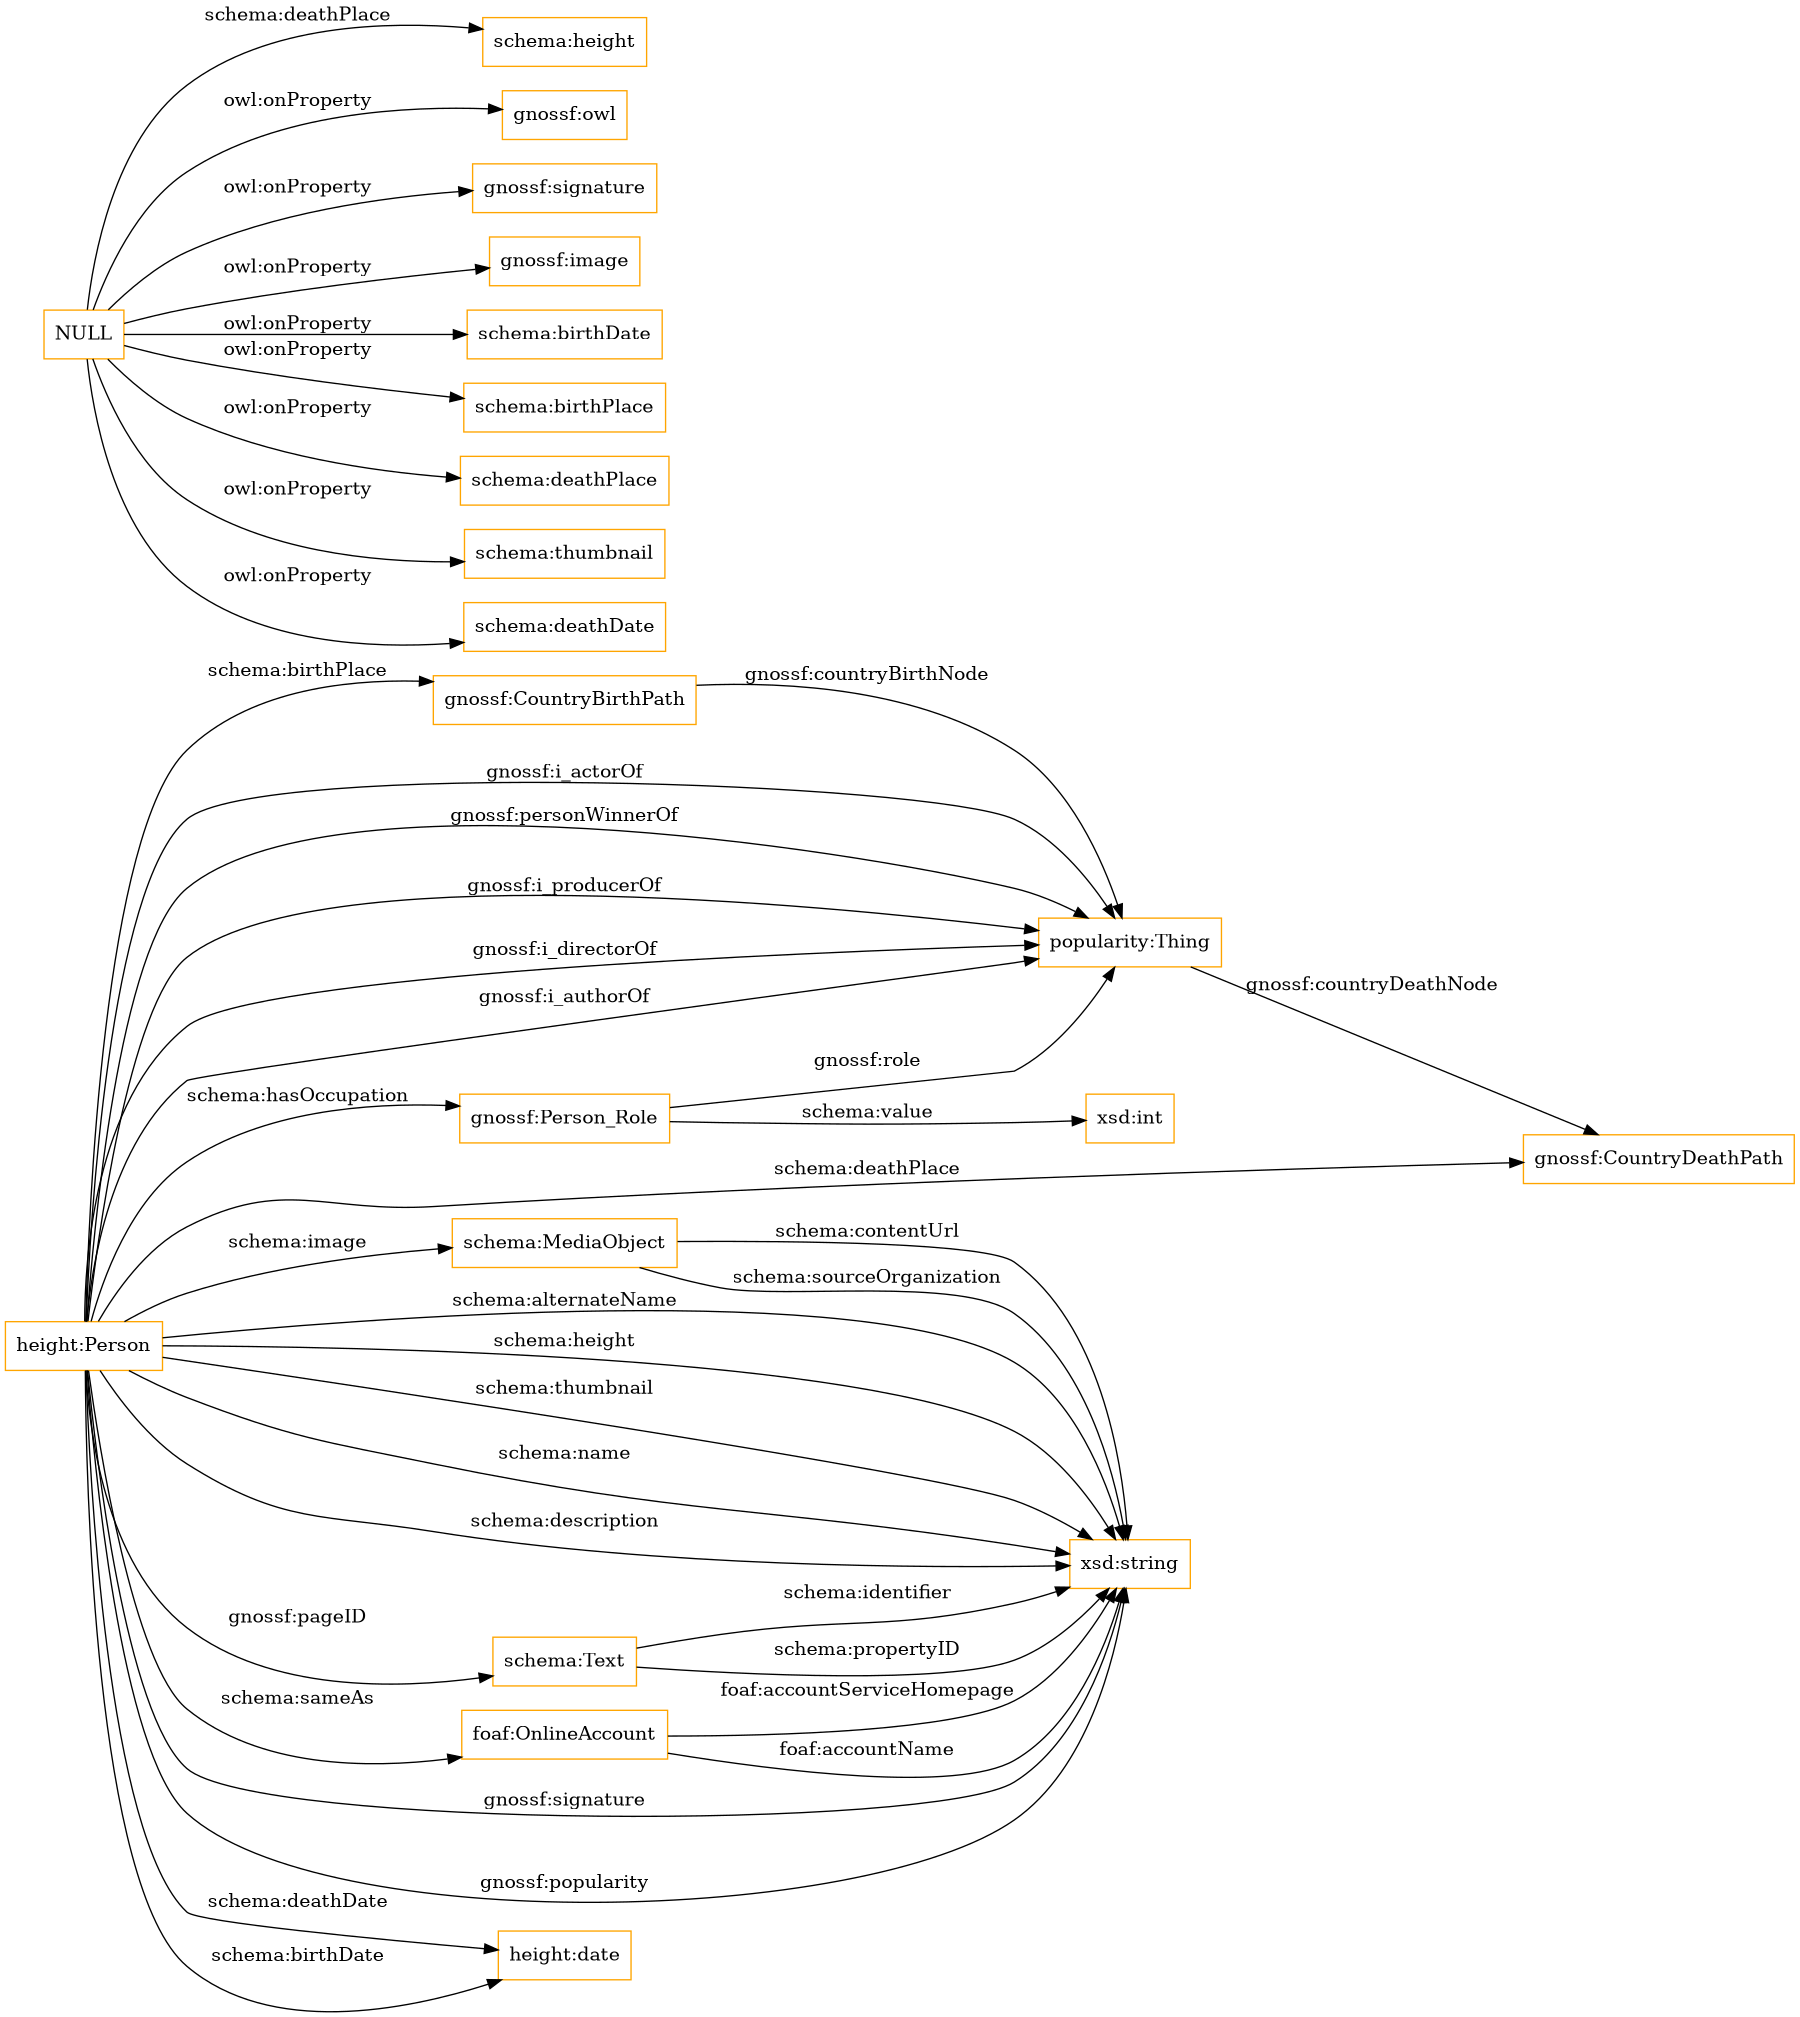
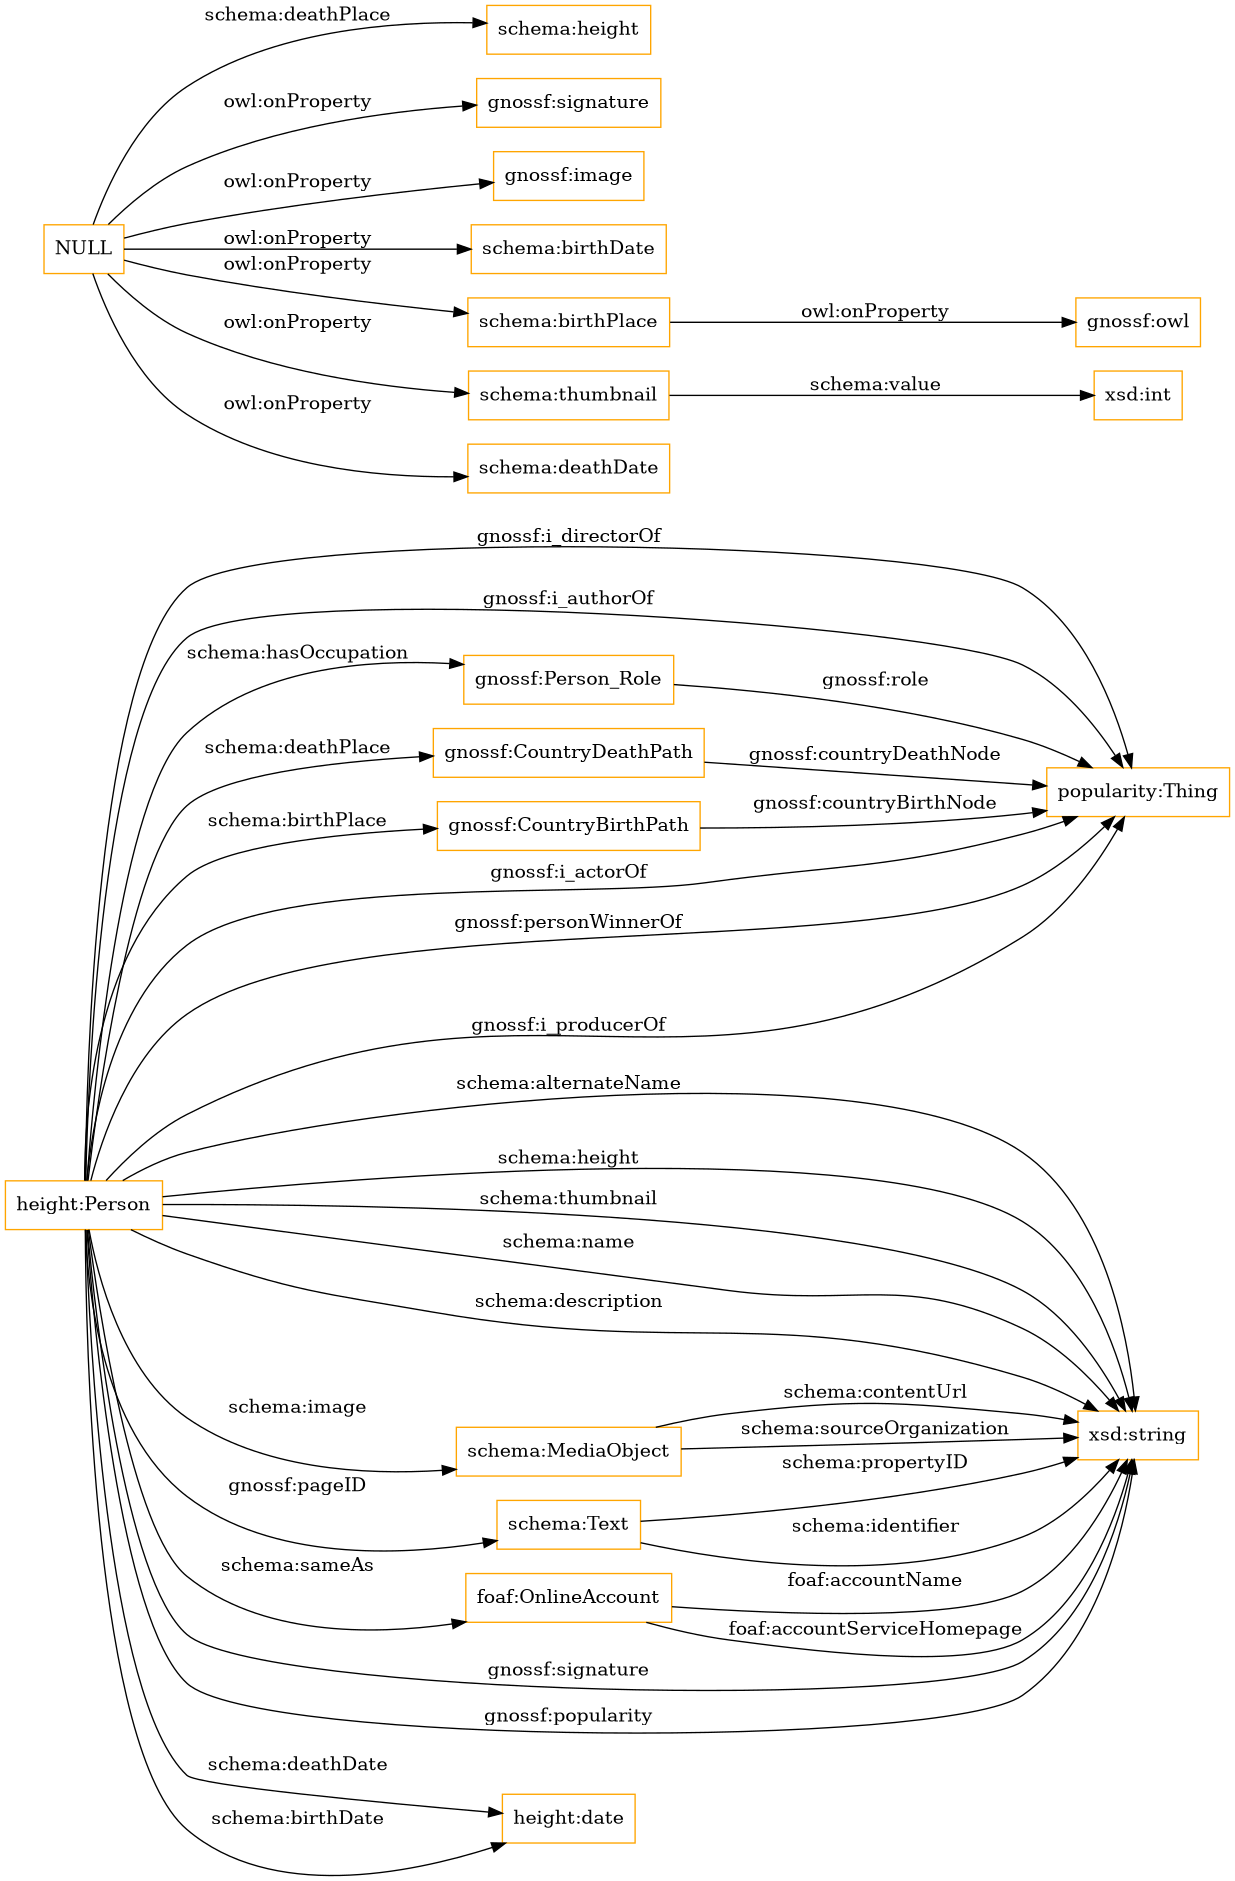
(251, 140) -> (866, 322)
(565, 481) -> none
(1388, 1048) -> (868, 774)
(871, 1124) -> (875, 395)
